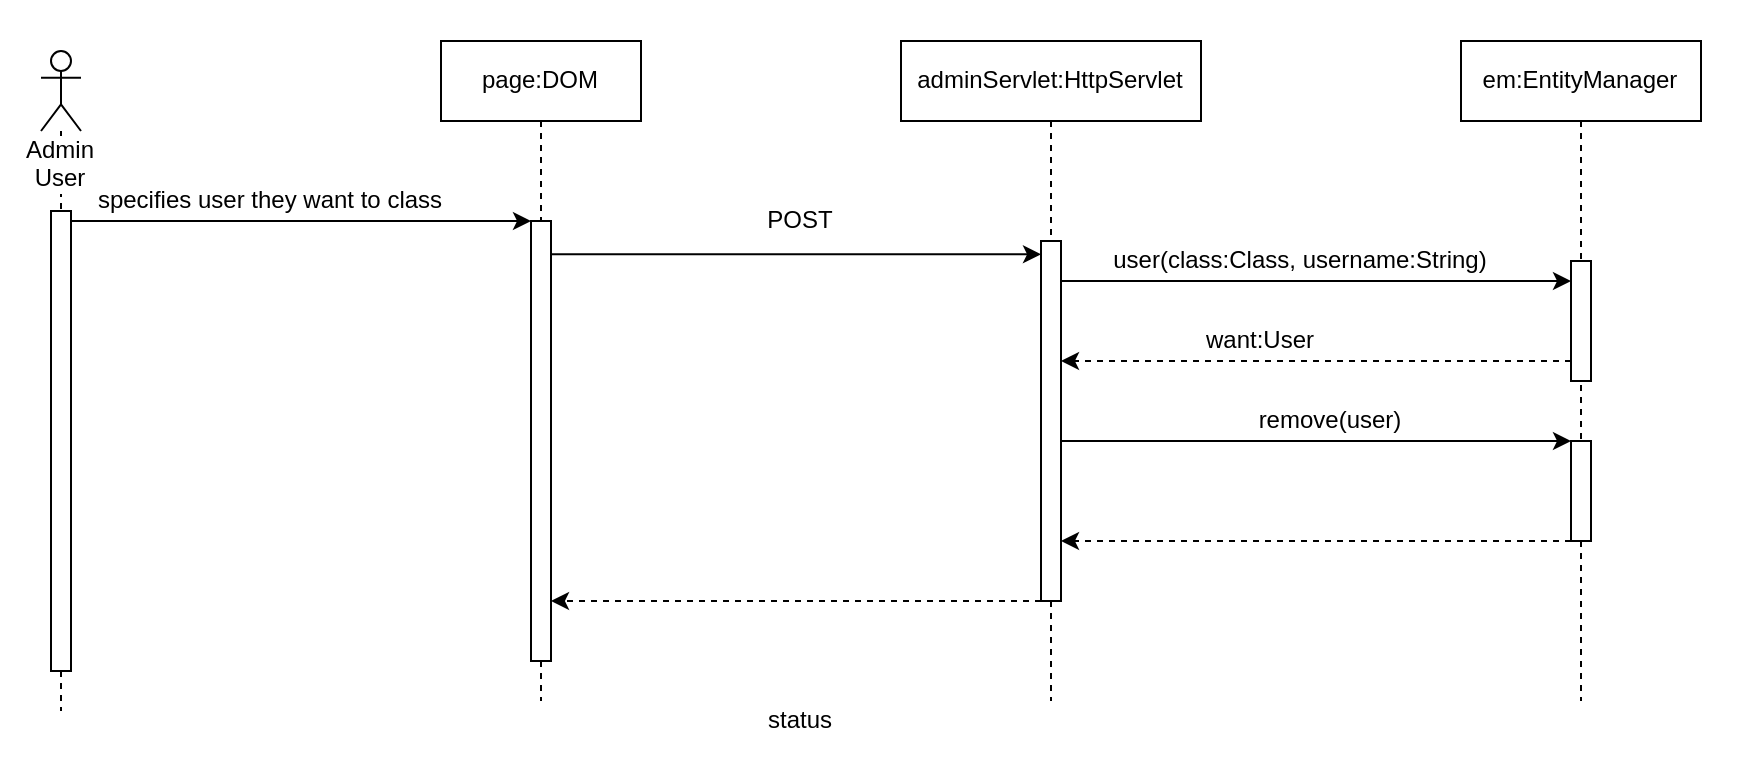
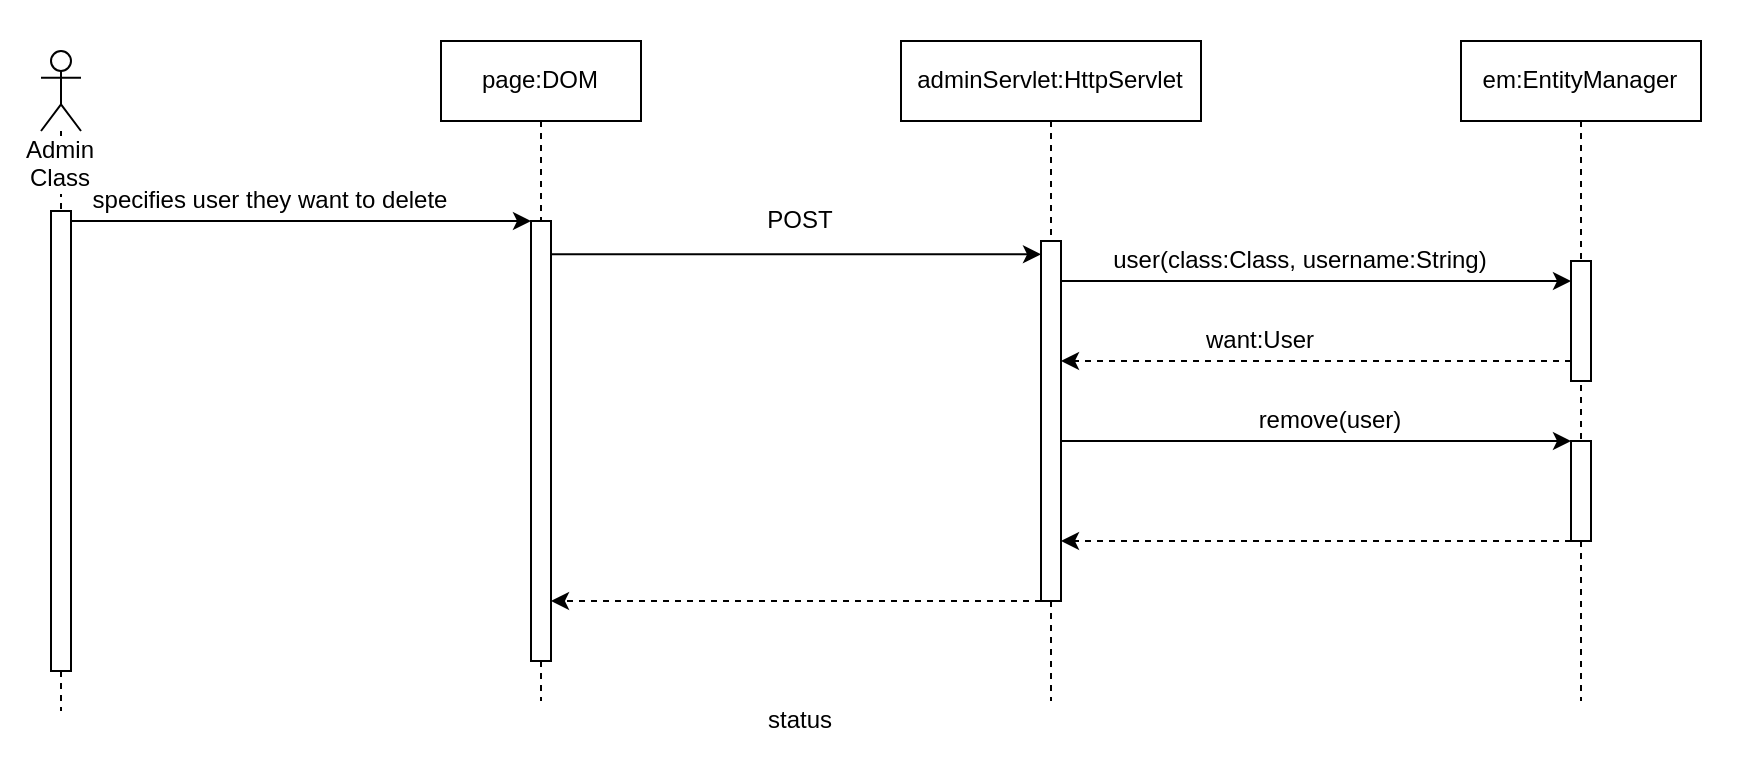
(61, 195) -> (61, 195)
(271, 201) -> (271, 201)
